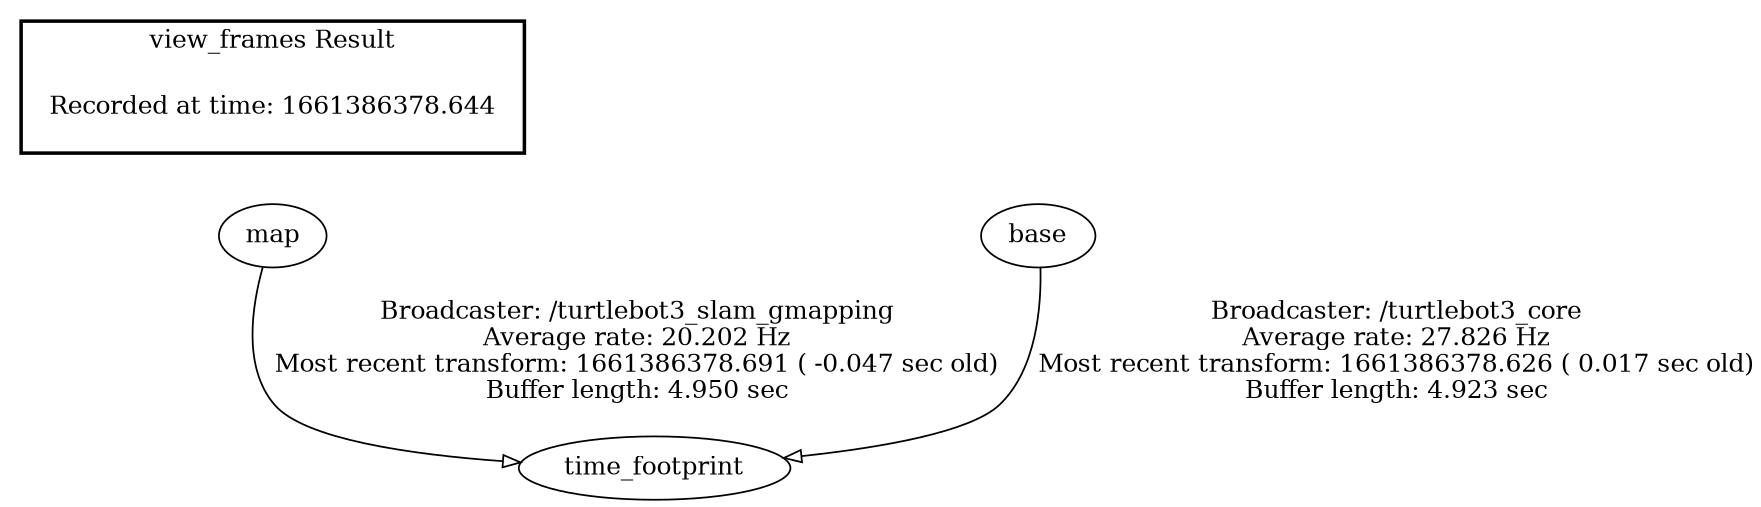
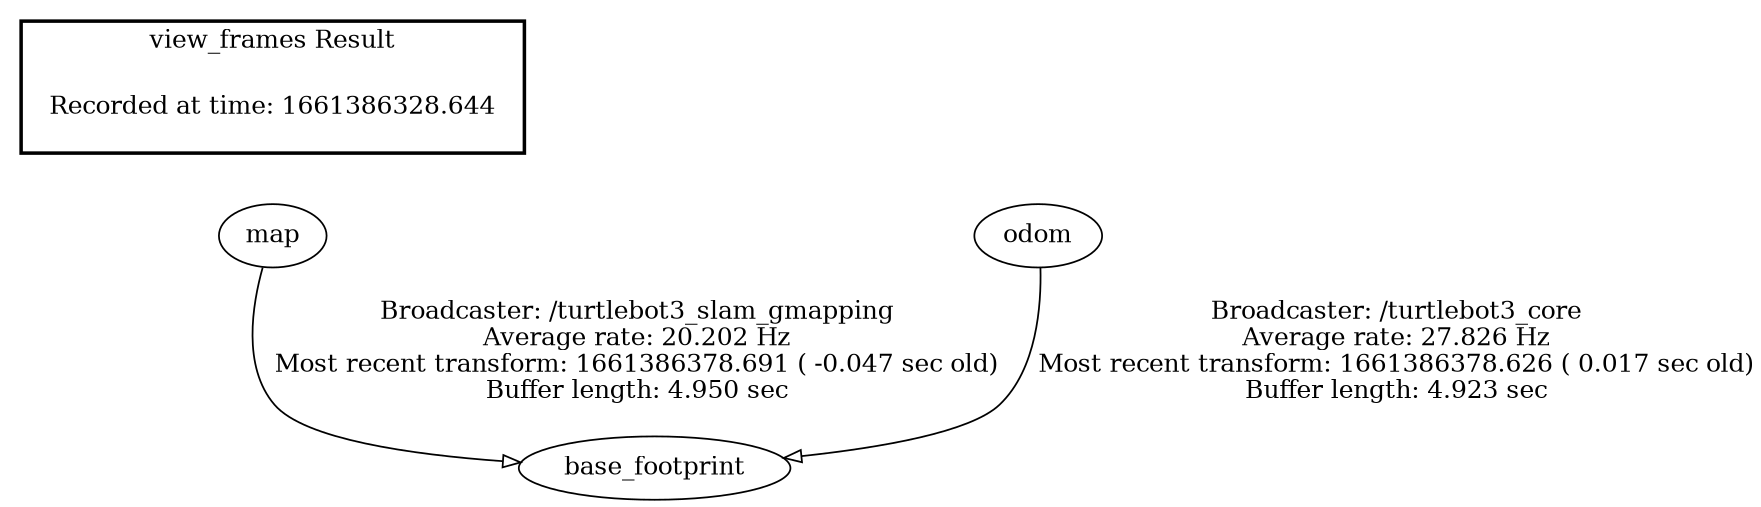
(273, 107) -> (273, 107)
(1038, 236) -> (1038, 236)
(655, 468) -> (655, 468)
